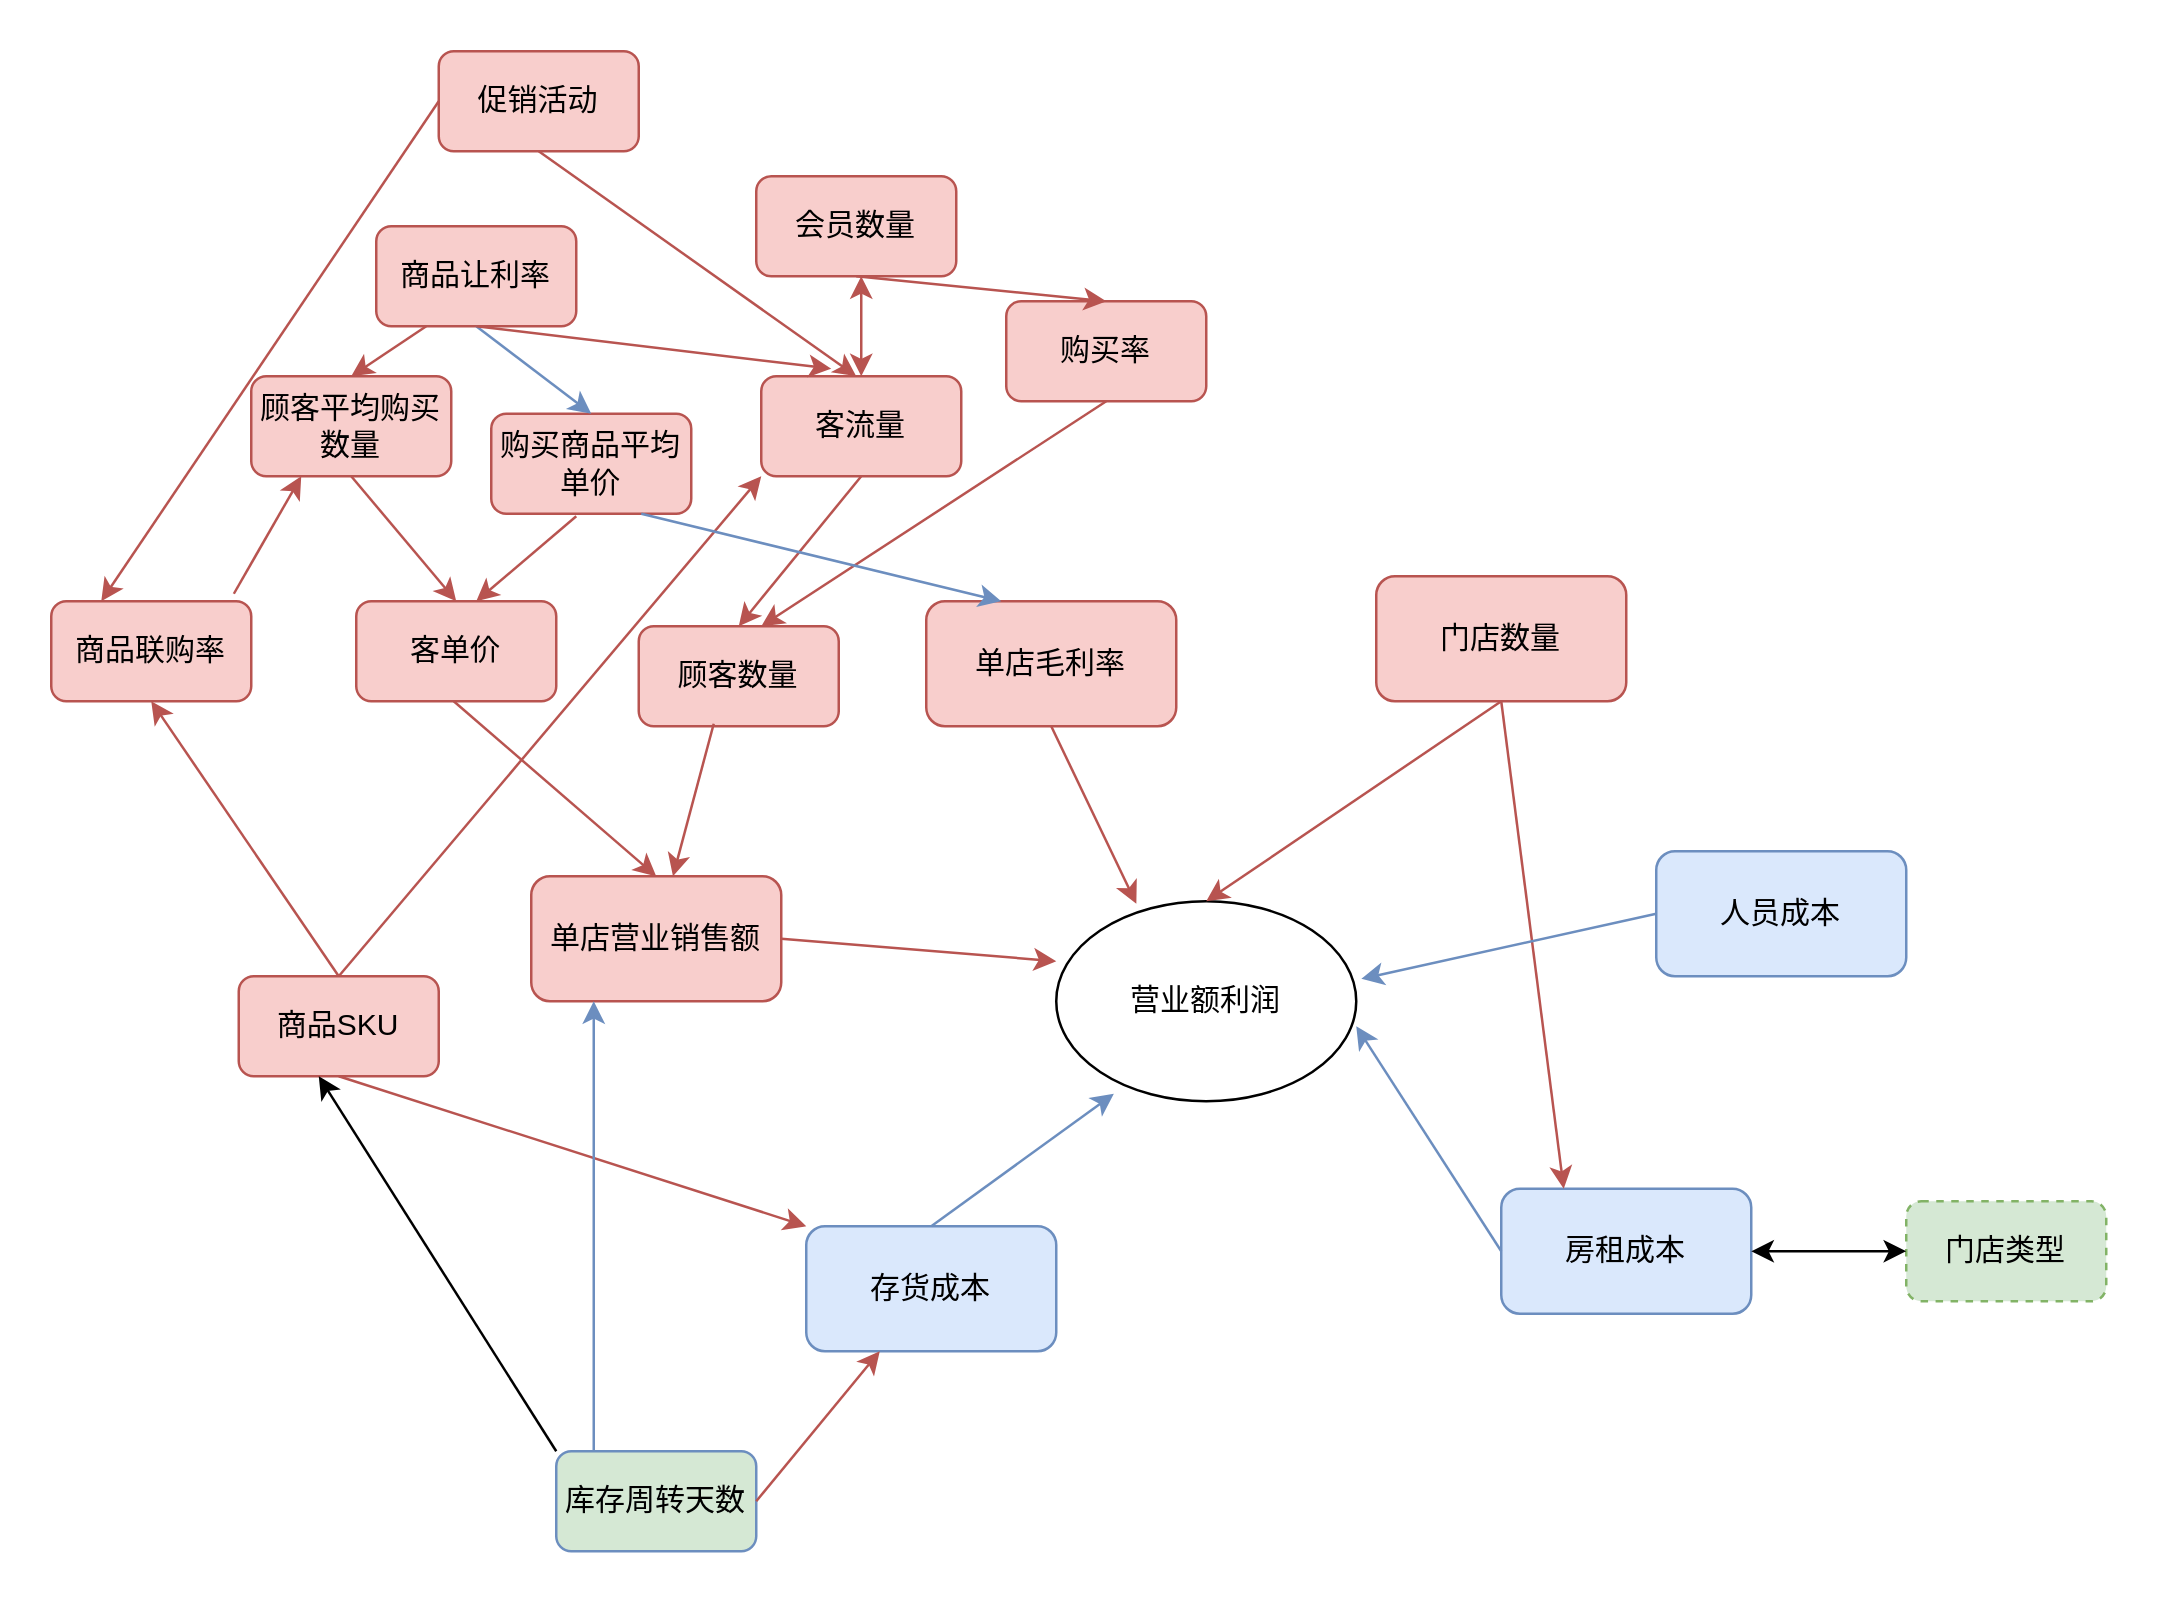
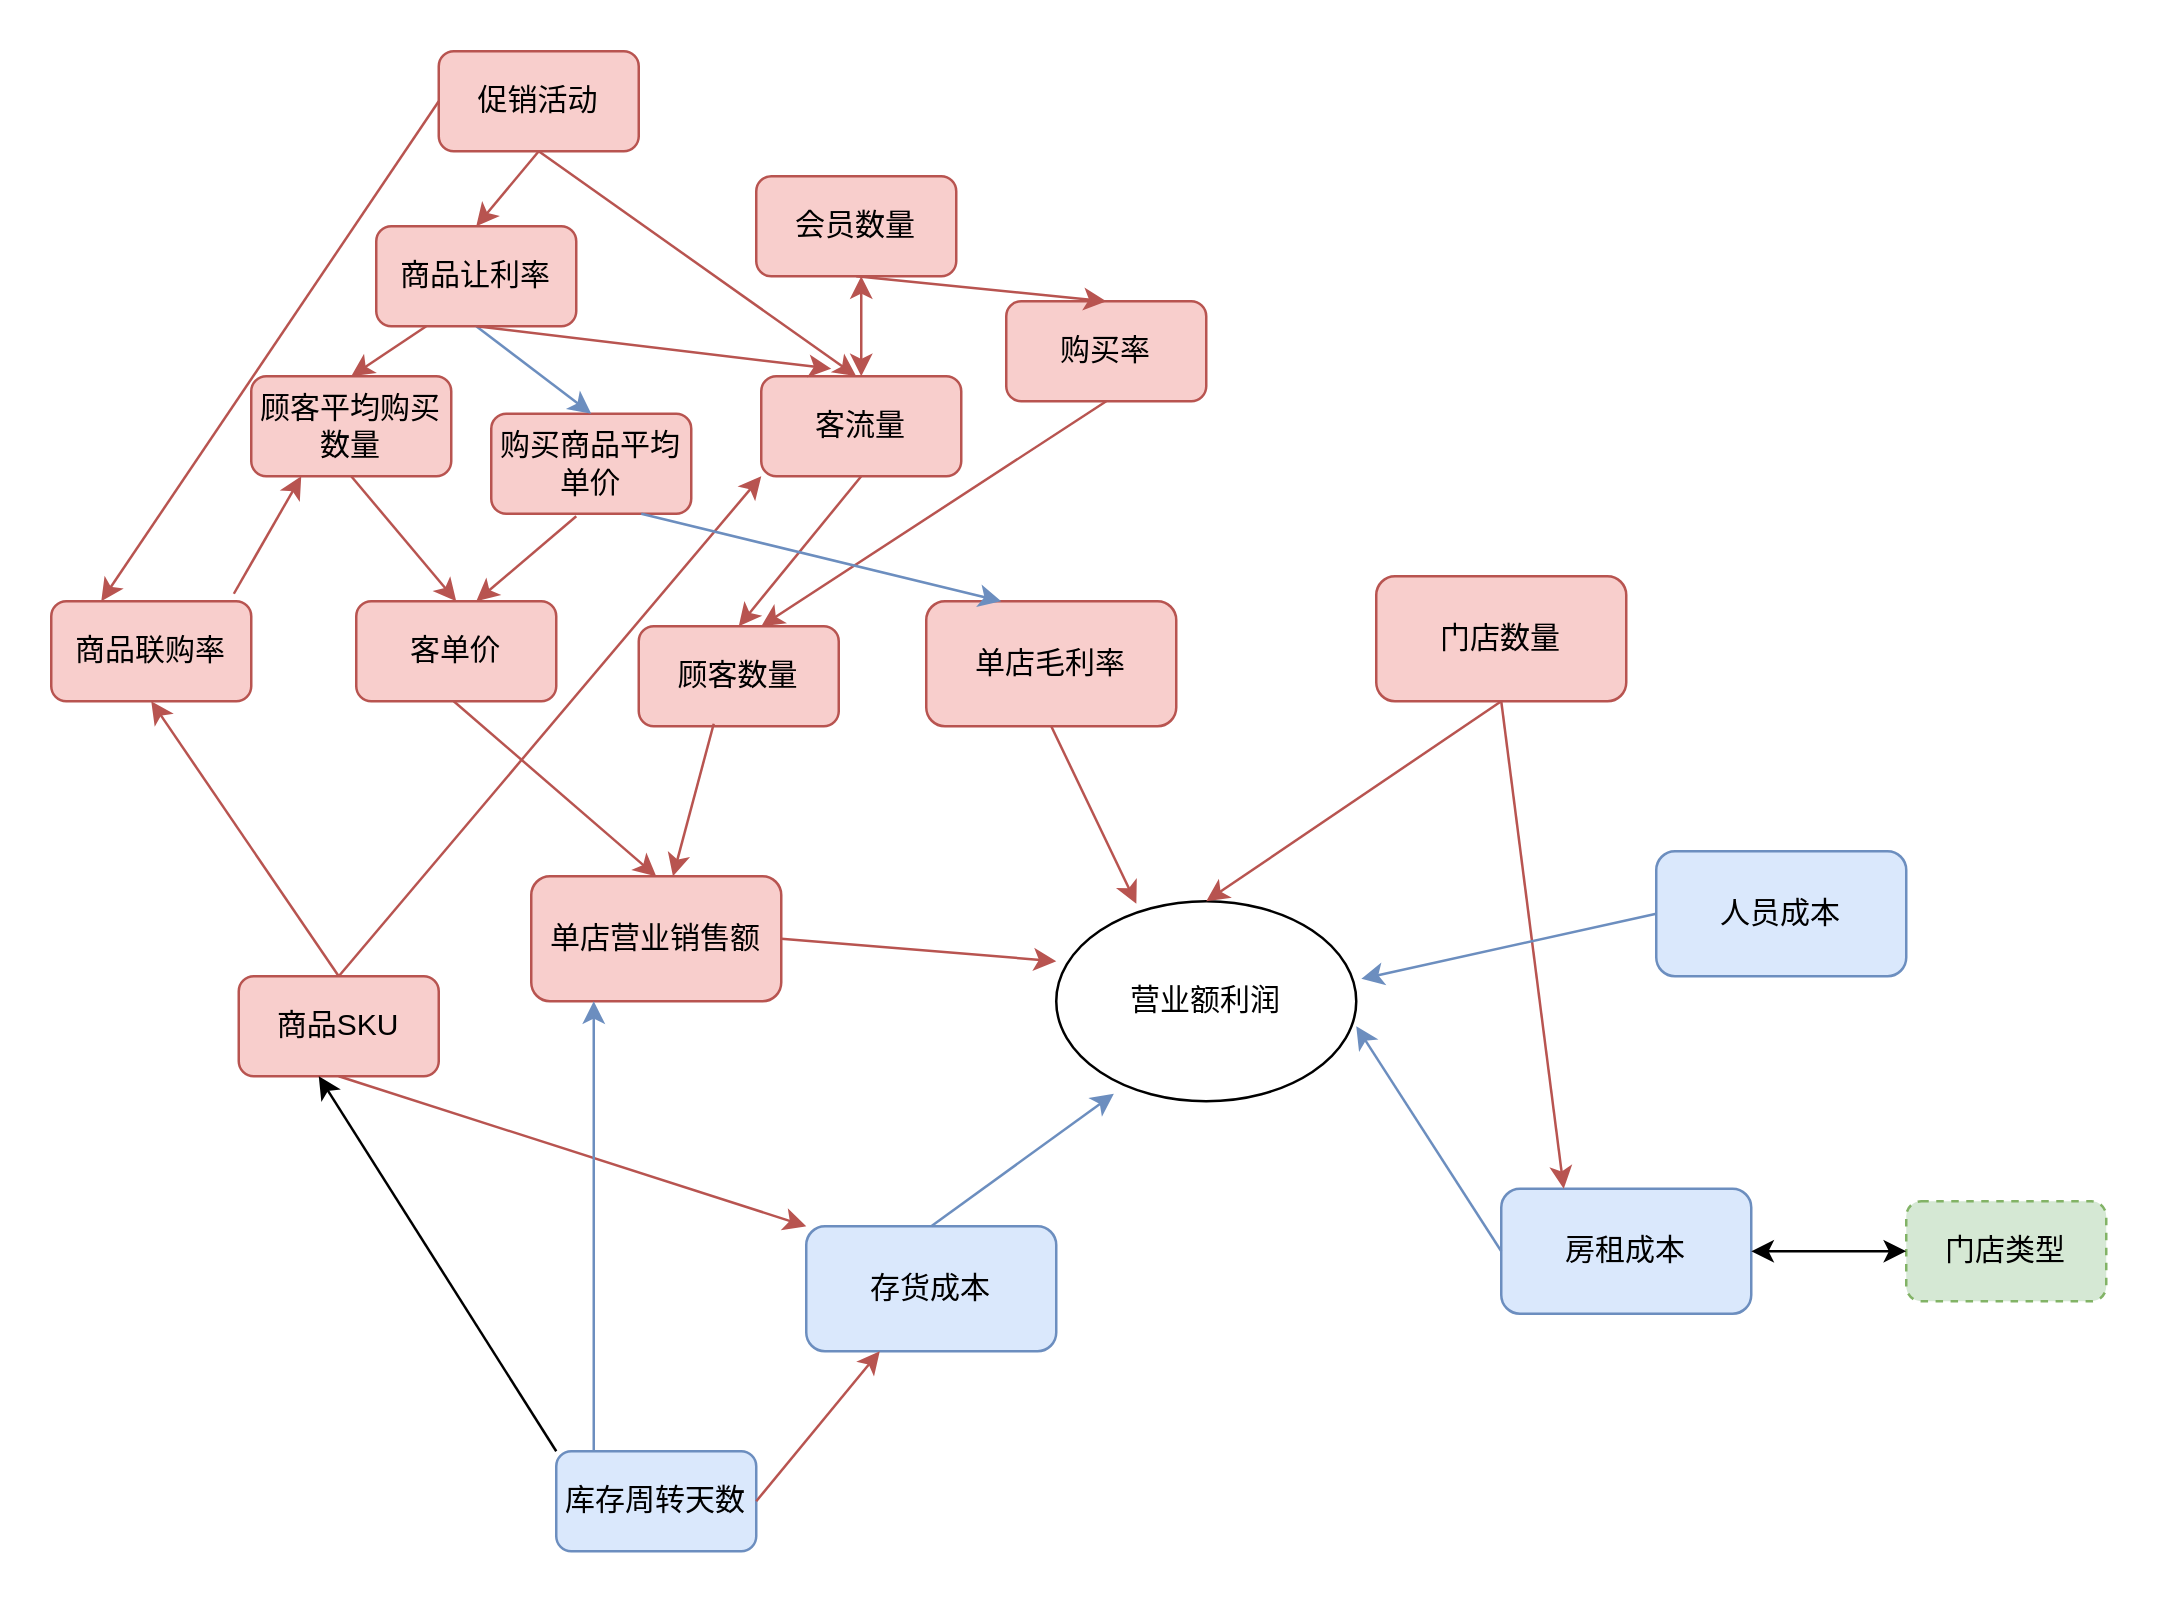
none -> (511, 185)
(656, 1501) -> (656, 1501)
